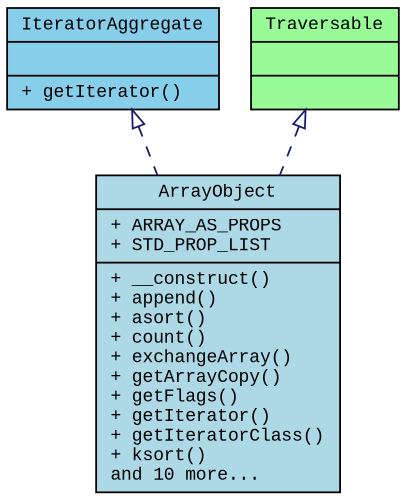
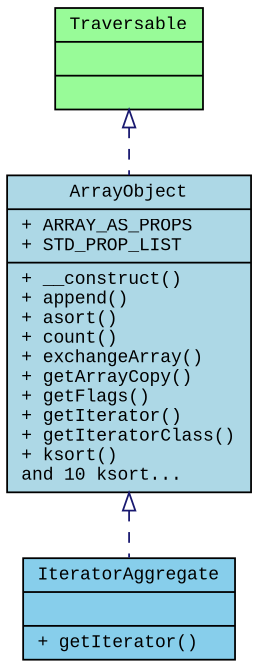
(148, 151) -> (129, 534)
(186, 475) -> (102, 475)
